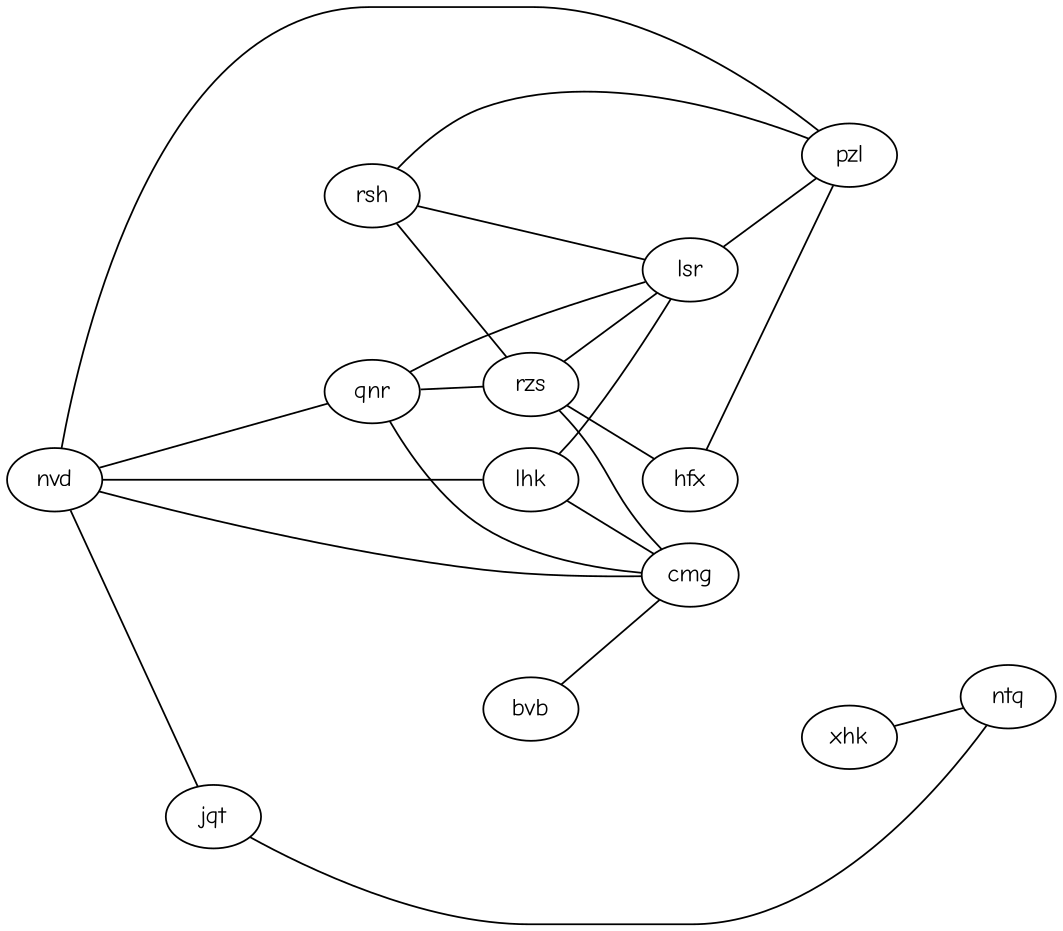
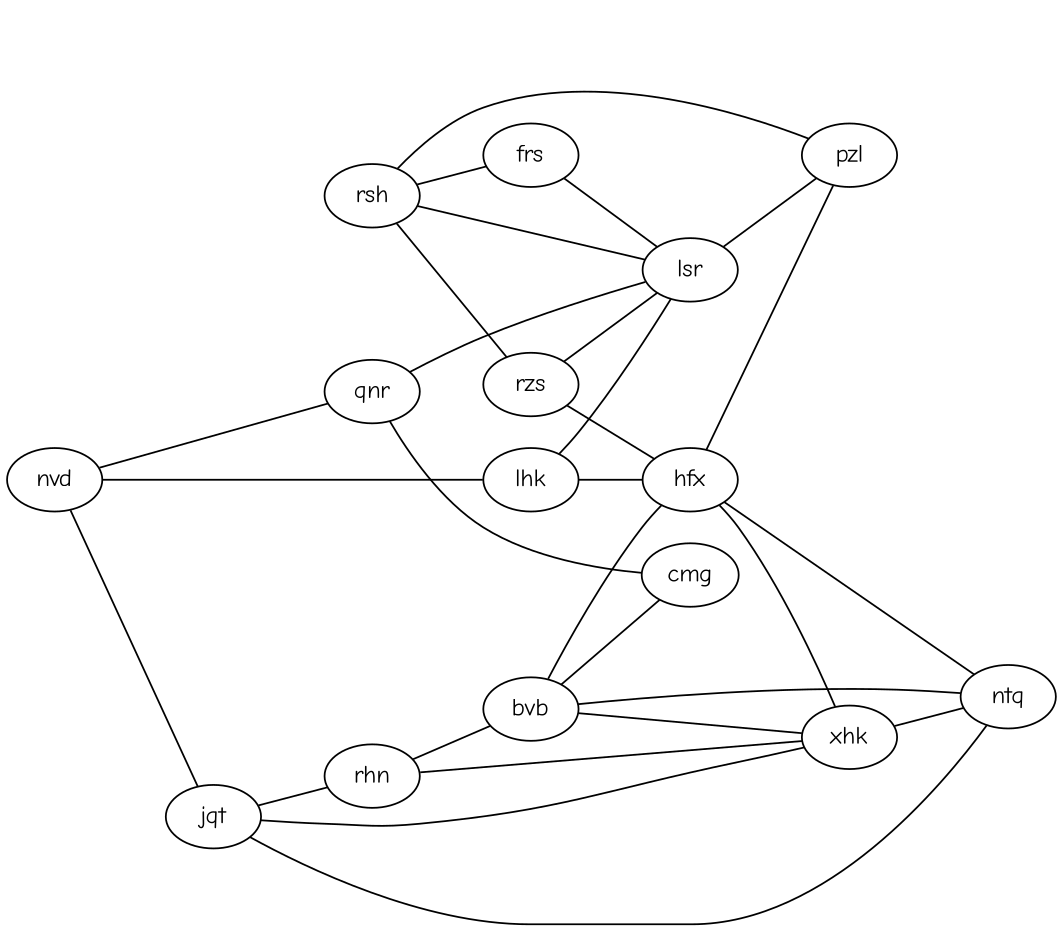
(321, 17) -> none
none -> (531, 155)
(452, 388) -> none
(610, 480) -> none
(611, 527) -> (610, 480)
(368, 552) -> none
none -> (849, 588)
none -> (600, 589)
none -> (784, 602)
none -> (769, 691)
none -> (690, 723)
none -> (372, 776)
none -> (535, 808)
